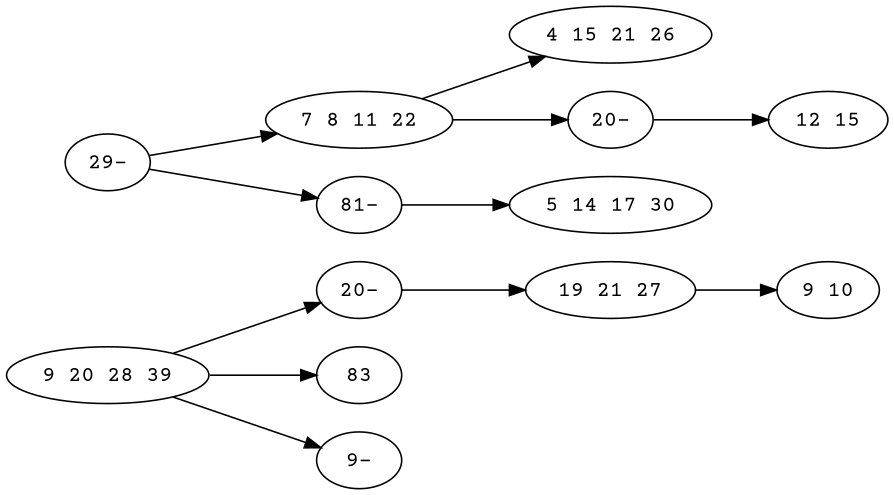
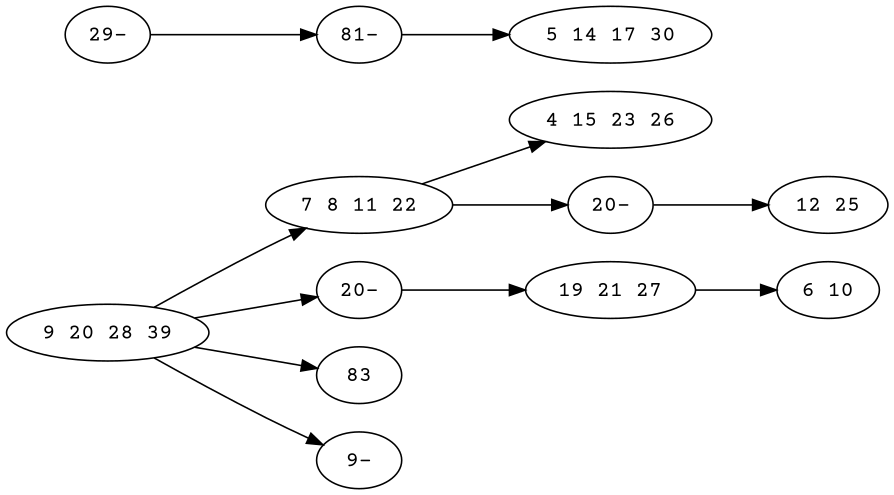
(611, 35) -> (611, 120)
(828, 120) -> (828, 205)
(205, 146) -> (222, 270)
(828, 290) -> (828, 290)
